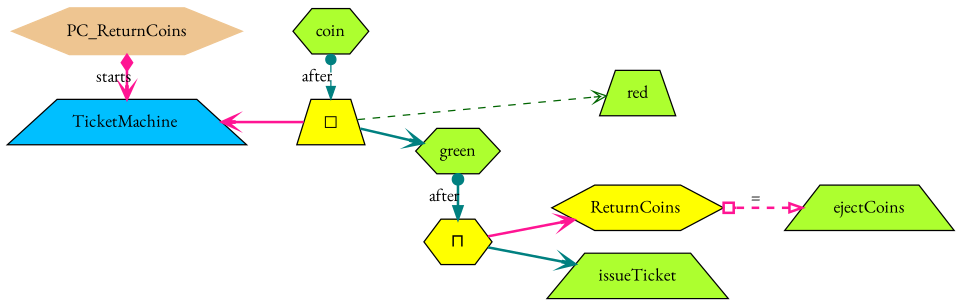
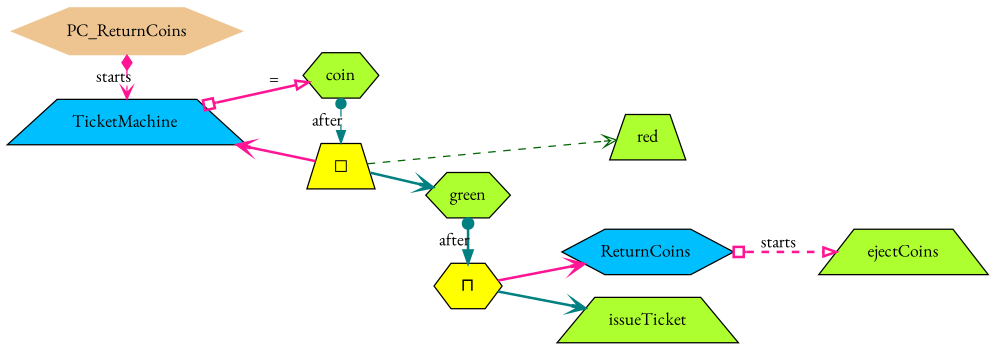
(127, 78) -> (127, 78)
none -> (256, 94)
(756, 198) -> (779, 242)
(638, 208) -> (648, 252)
